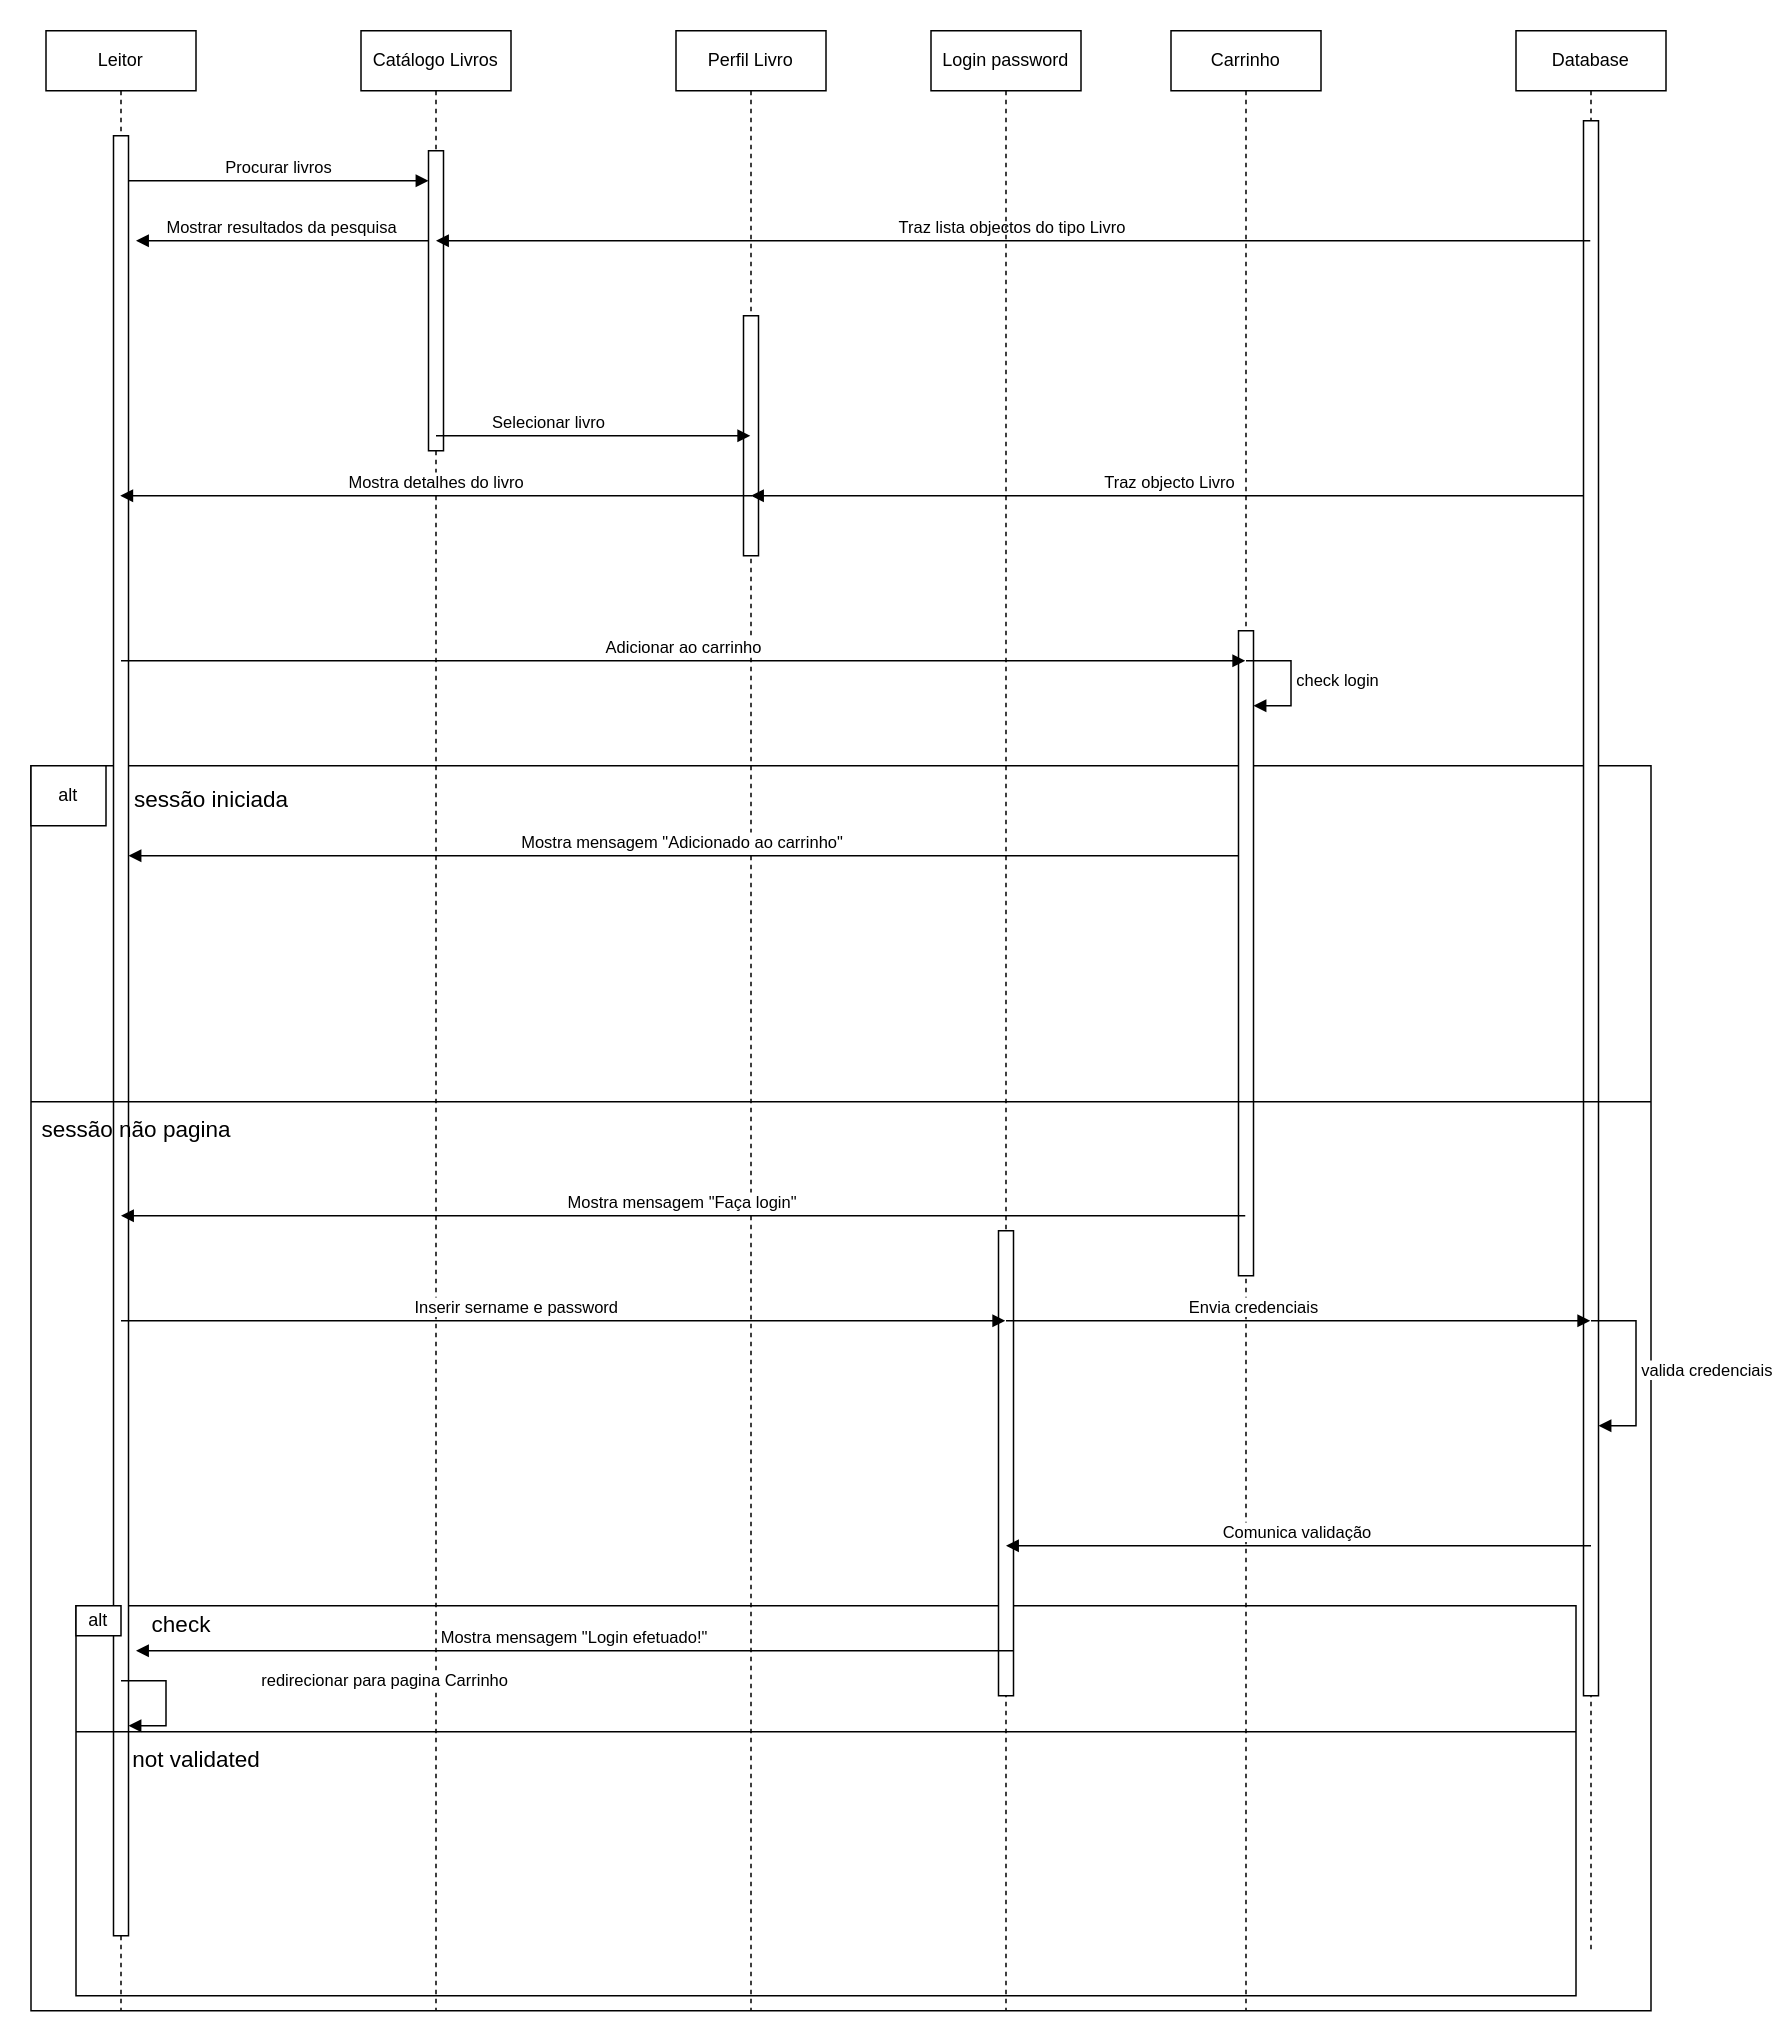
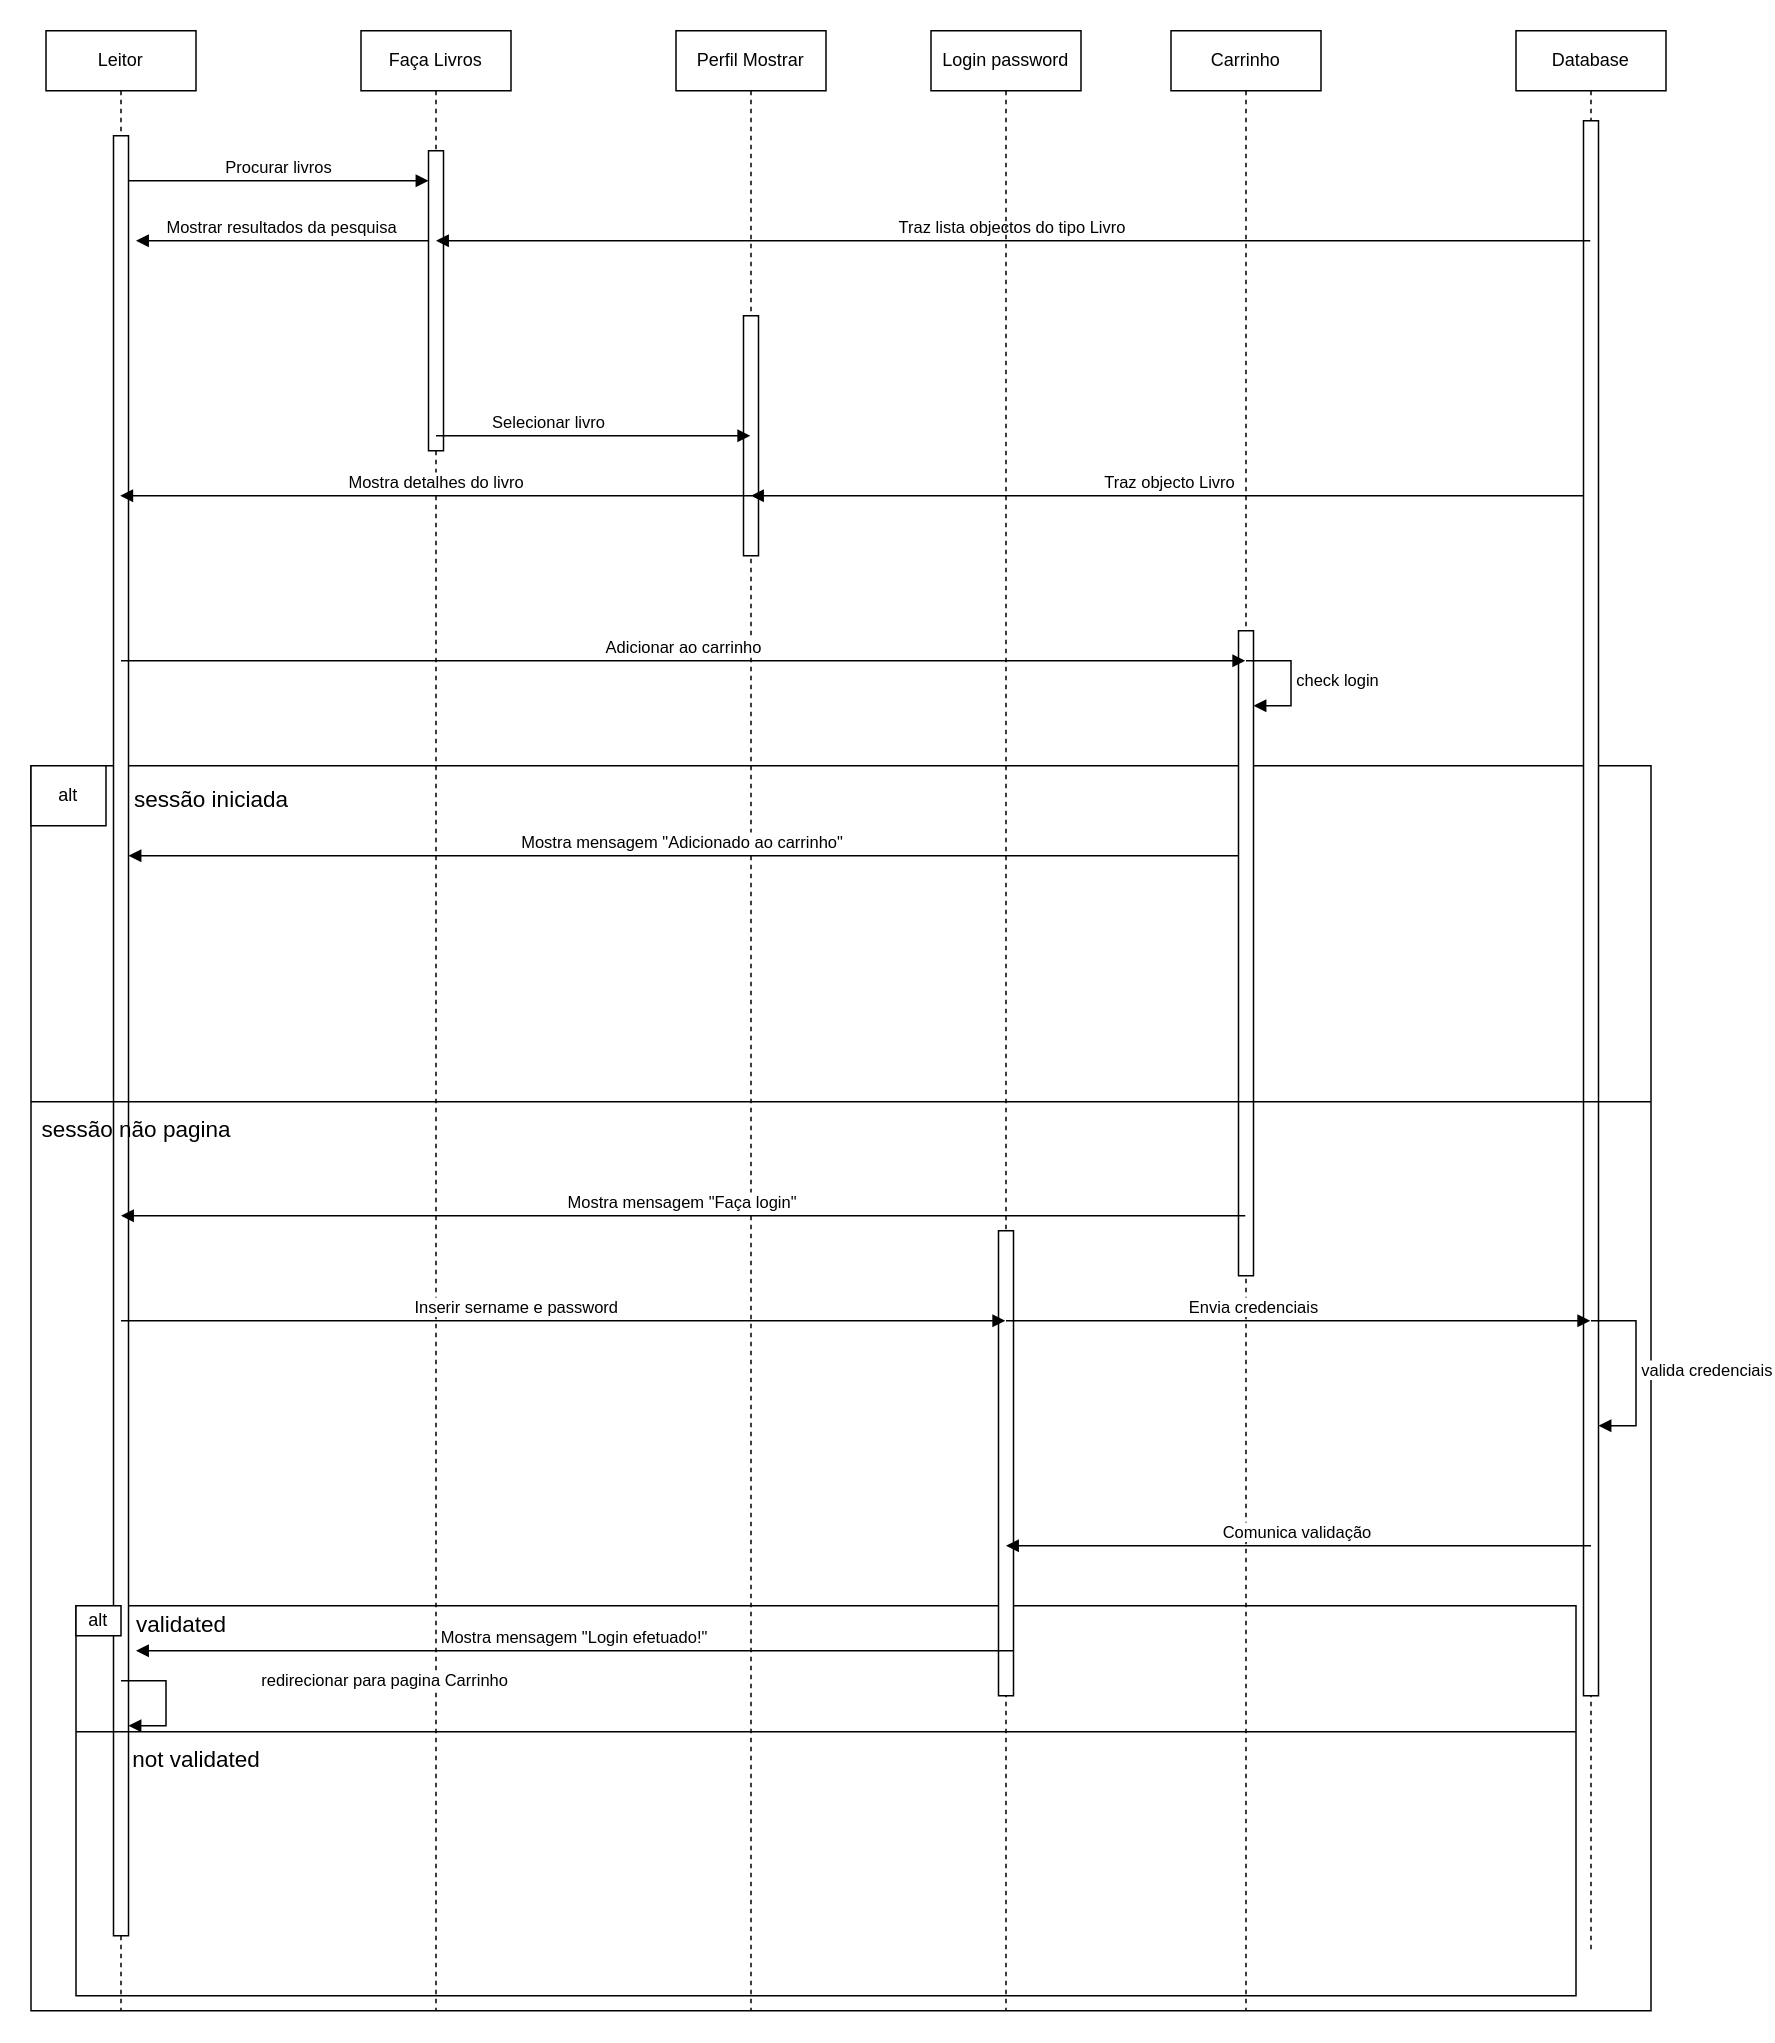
(436, 61) -> (436, 61)
(751, 61) -> (751, 61)
(182, 1621) -> (182, 1621)
